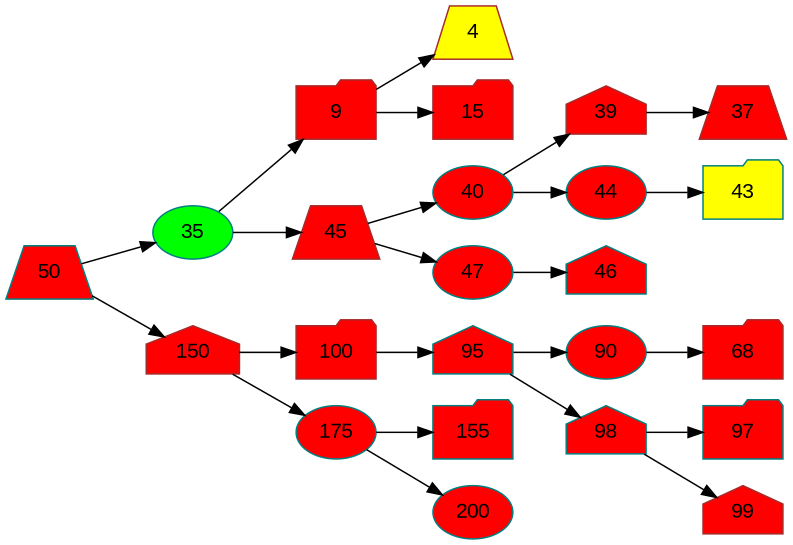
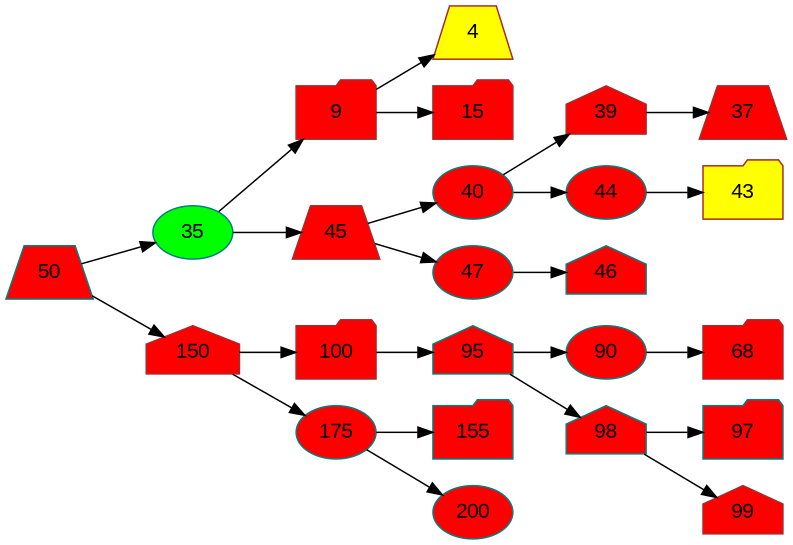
(743, 192) -> (743, 192)
